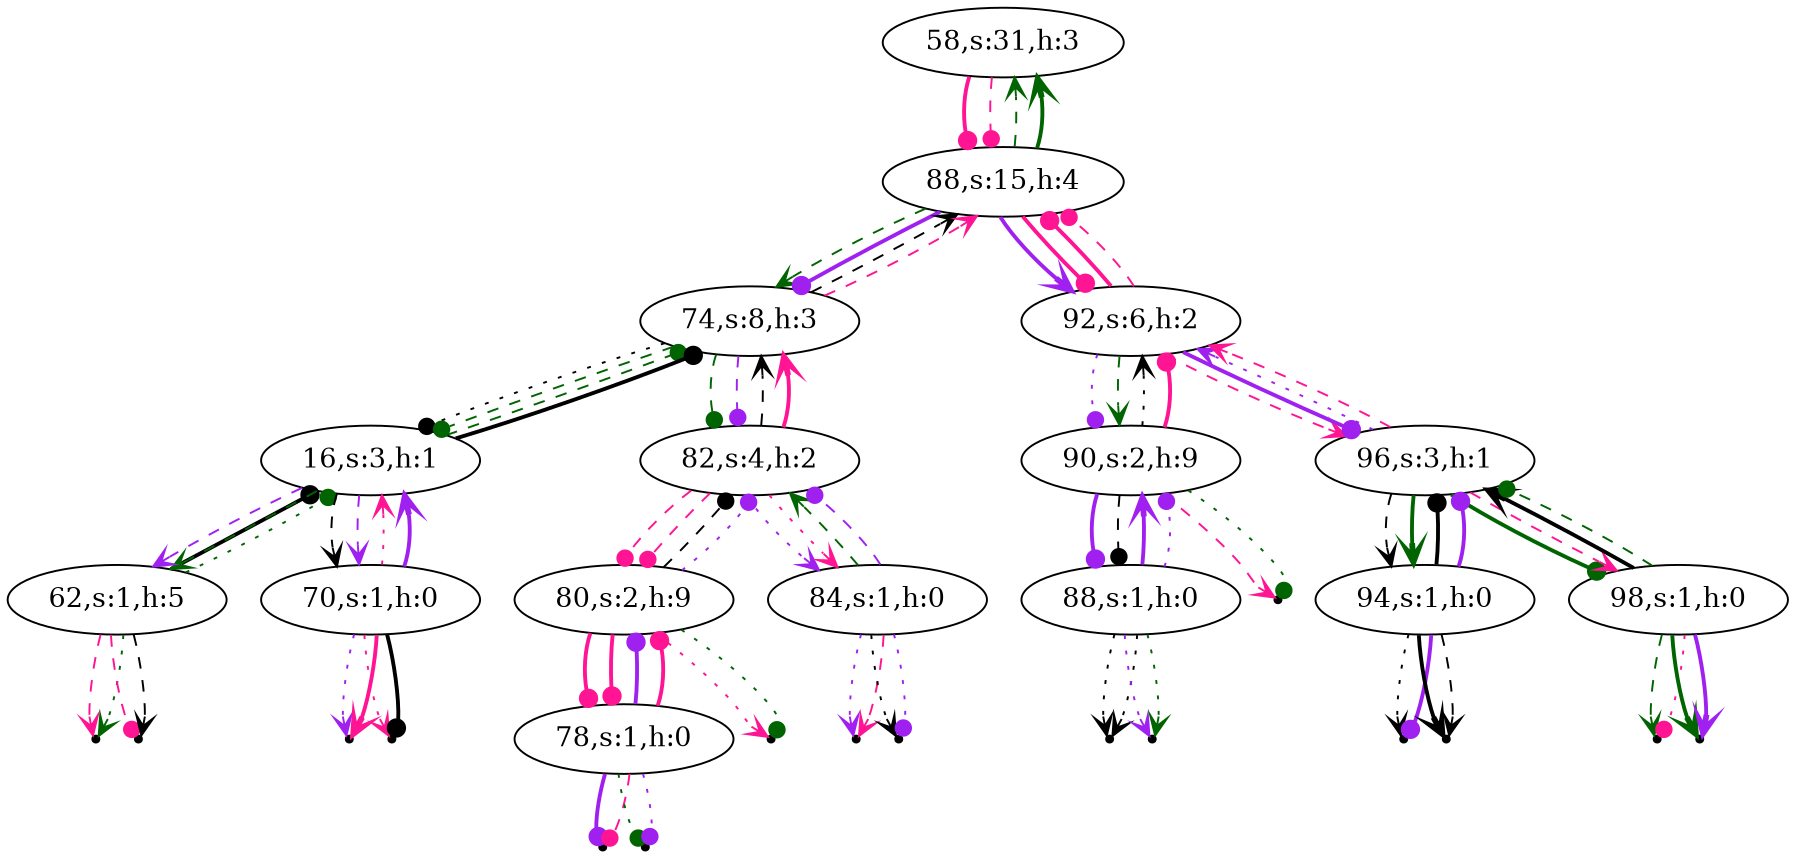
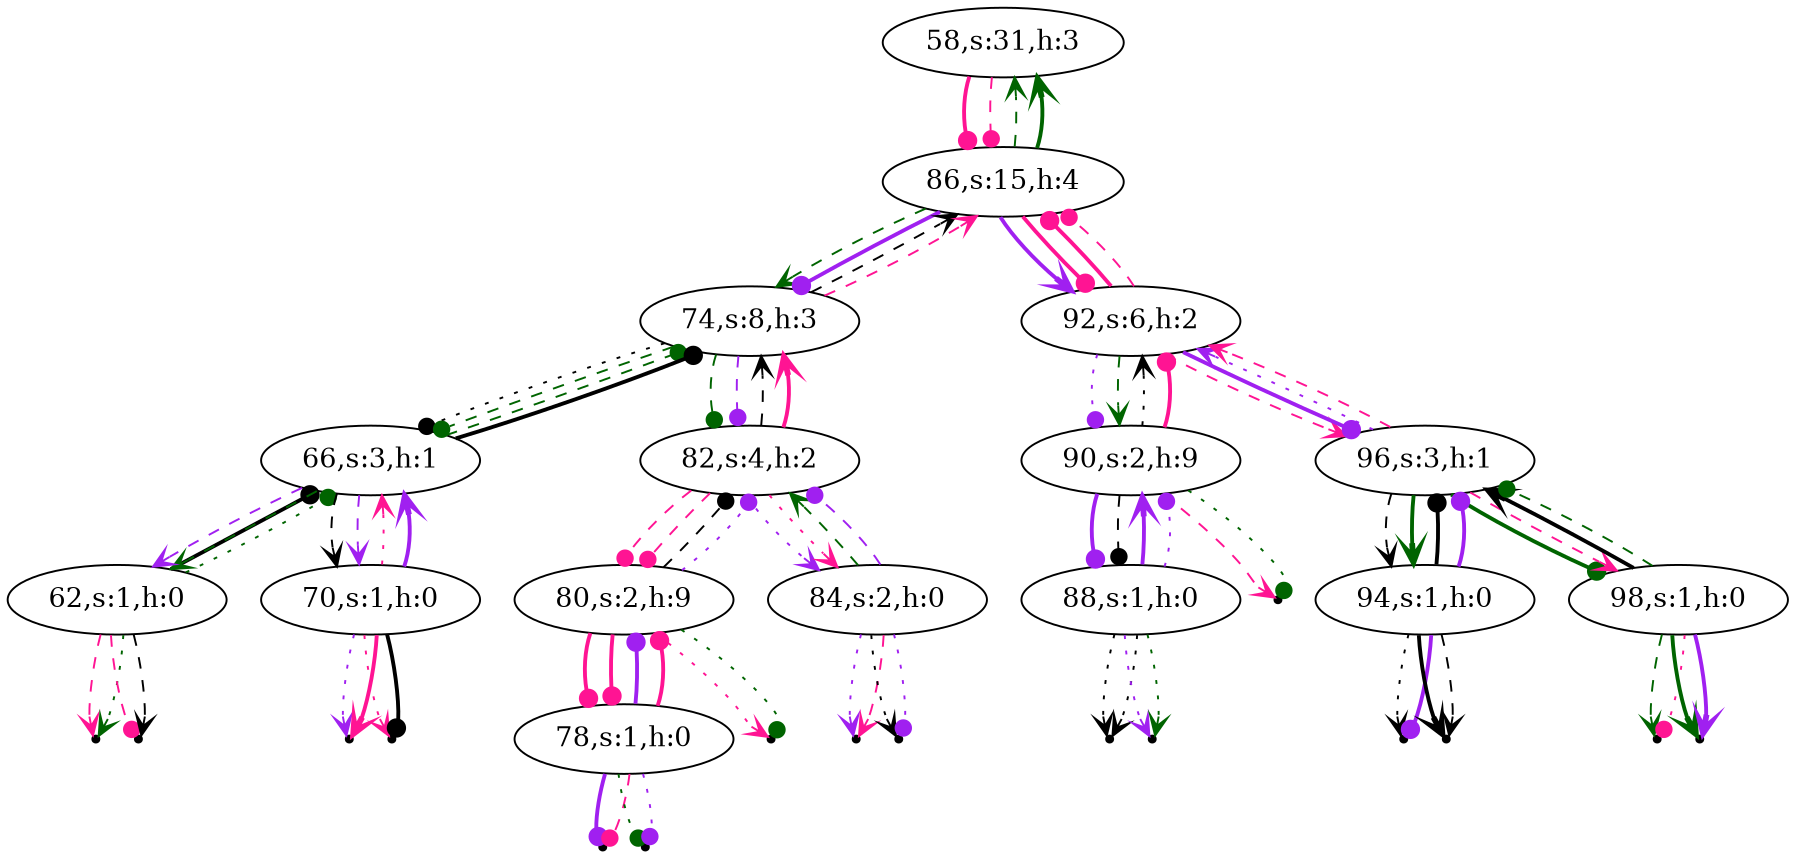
(1003, 182) -> (1003, 182)
(371, 460) -> (371, 460)
(117, 600) -> (117, 600)
(877, 600) -> (877, 600)
